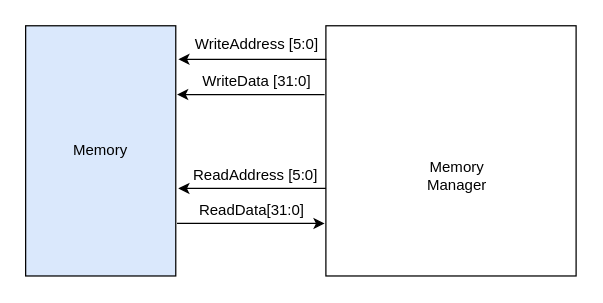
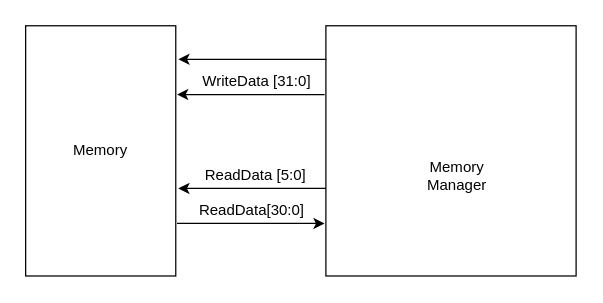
(257, 44) -> none
(101, 151) -> (101, 151)
(256, 176) -> (256, 176)
(252, 211) -> (252, 211)
